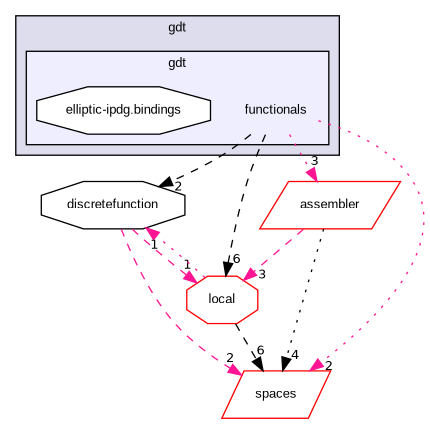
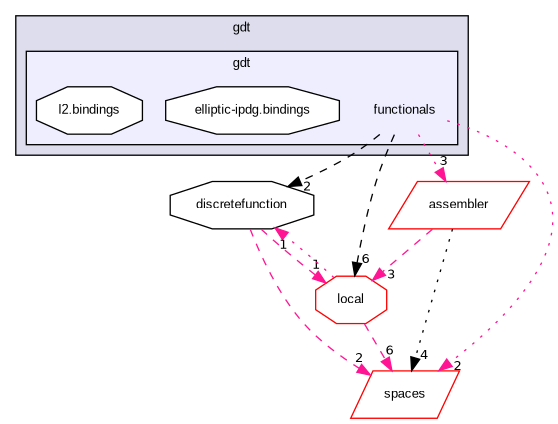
none -> (89, 110)
(246, 342) -> (375, 342)
